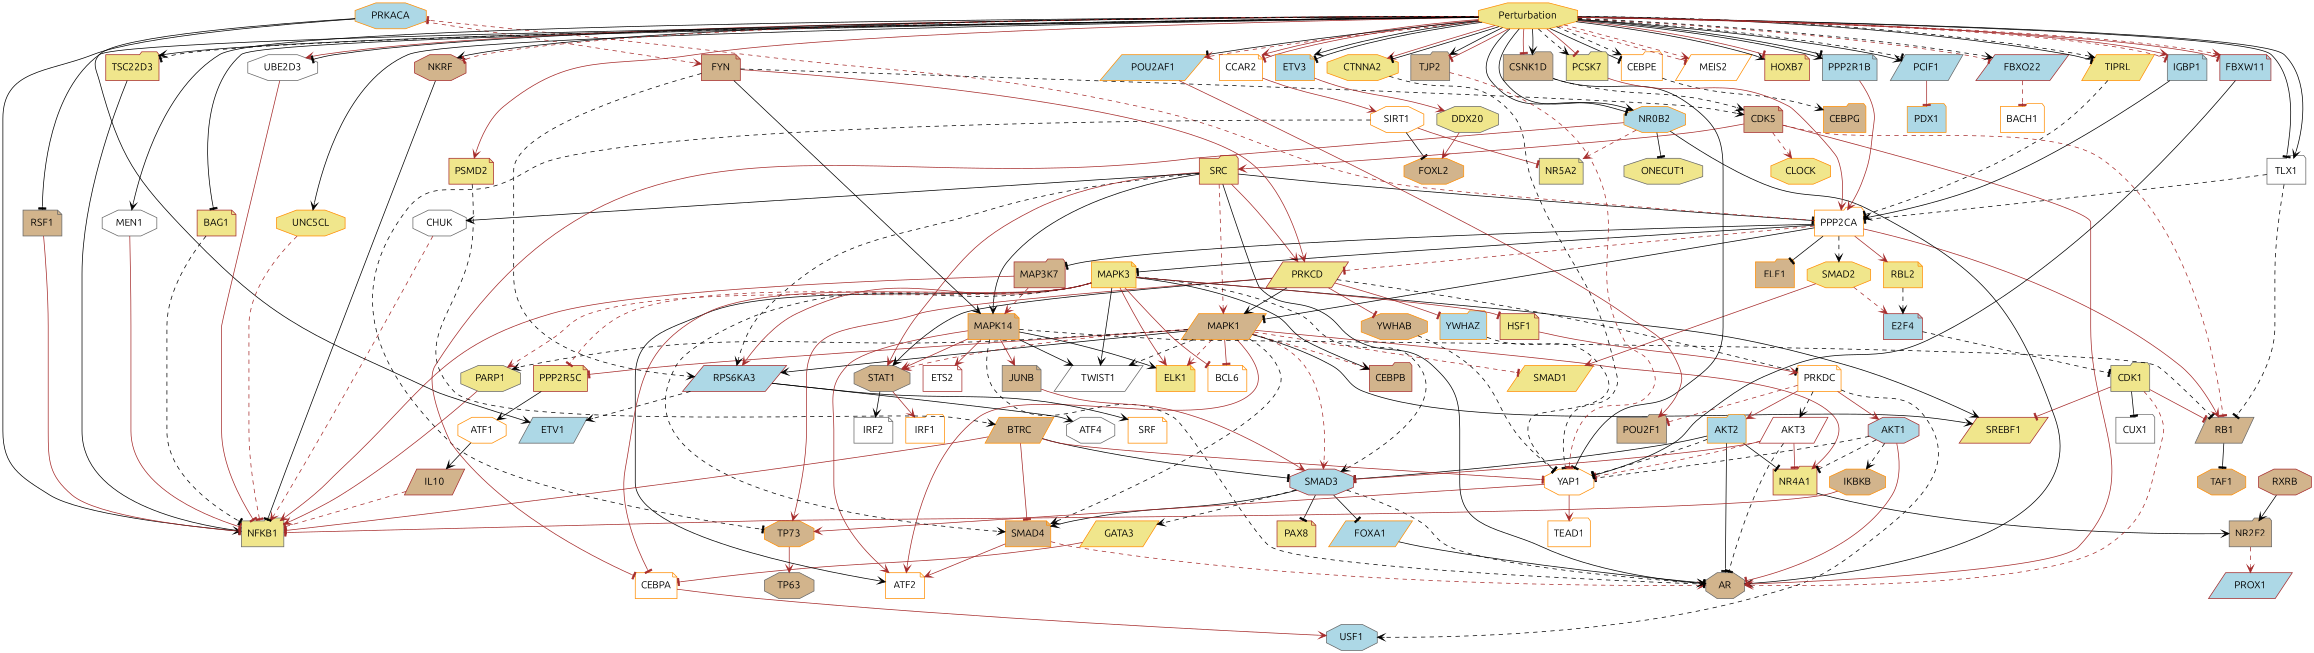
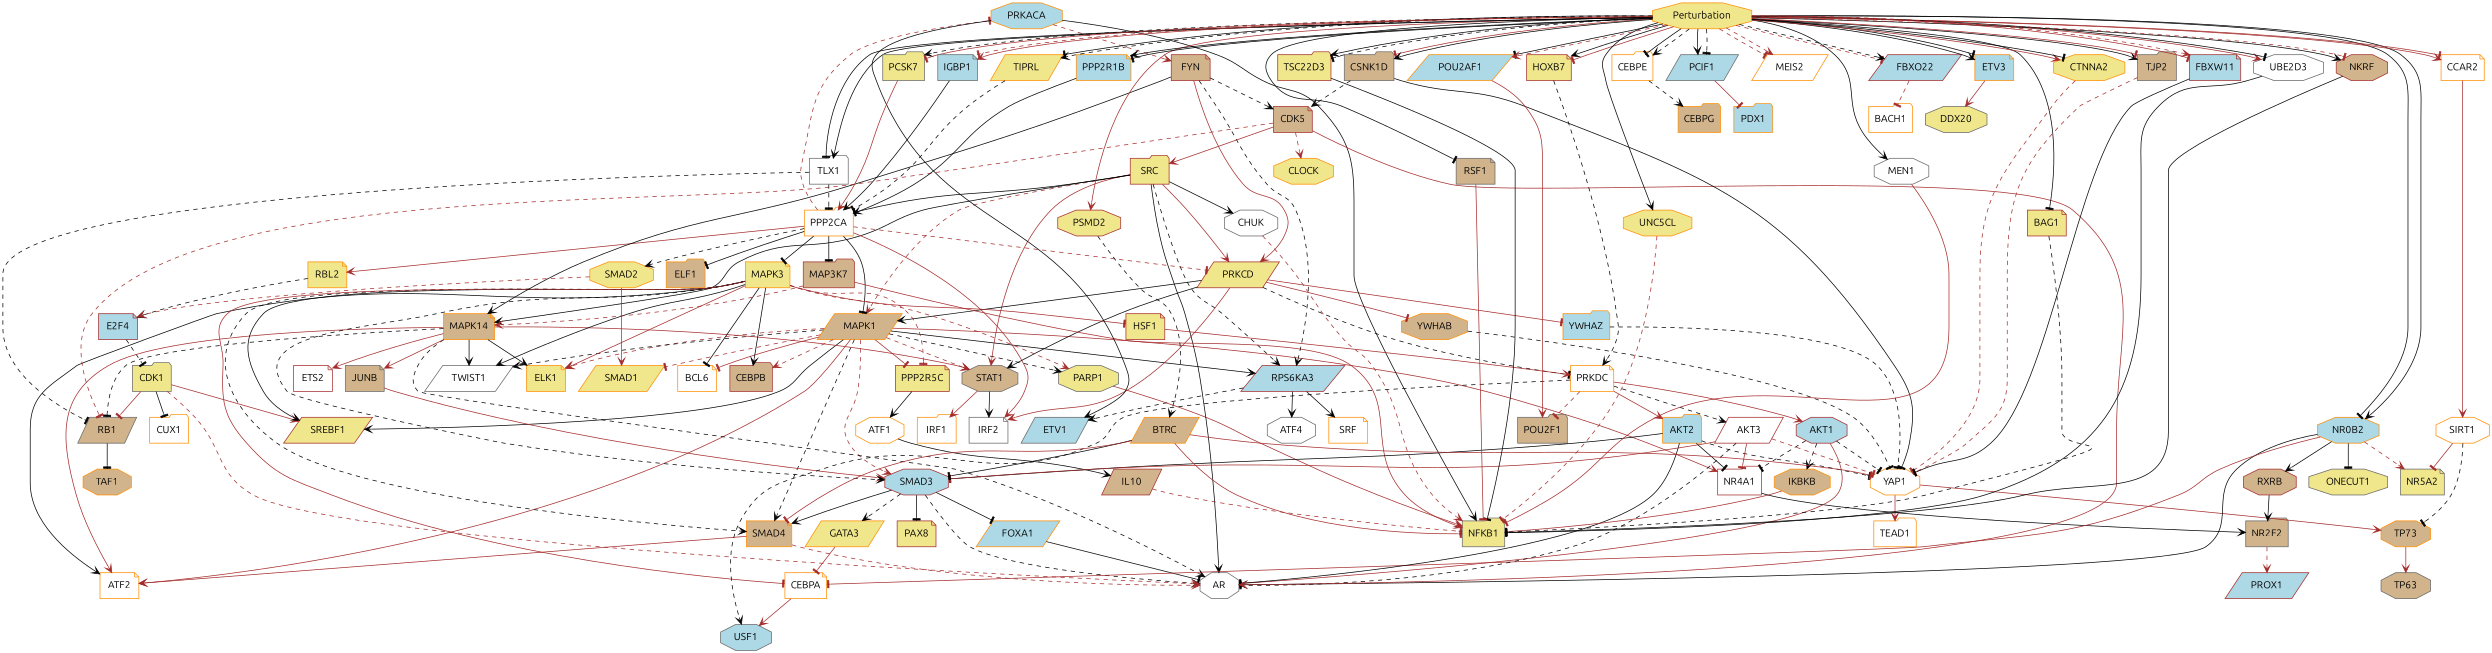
(1850, 68) -> (1104, 68)
(1872, 142) -> (966, 140)
(471, 171) -> (1089, 223)
(1434, 171) -> none
none -> (1597, 219)
(1553, 228) -> (1980, 274)
(2055, 292) -> (971, 301)
(228, 300) -> (2031, 476)
(818, 305) -> none
(956, 307) -> (1140, 382)
(1161, 326) -> (733, 325)
(2074, 401) -> (232, 402)
(2135, 430) -> (169, 430)
none -> (2312, 454)
(1795, 482) -> (1740, 482)
(1285, 551) -> (785, 445)
(1725, 586) -> (1219, 586)
